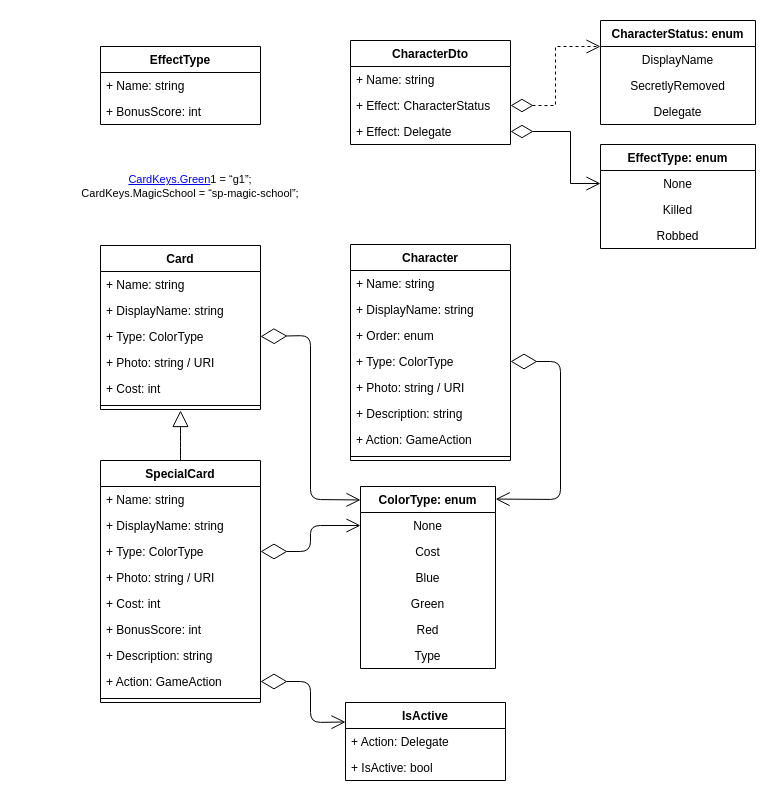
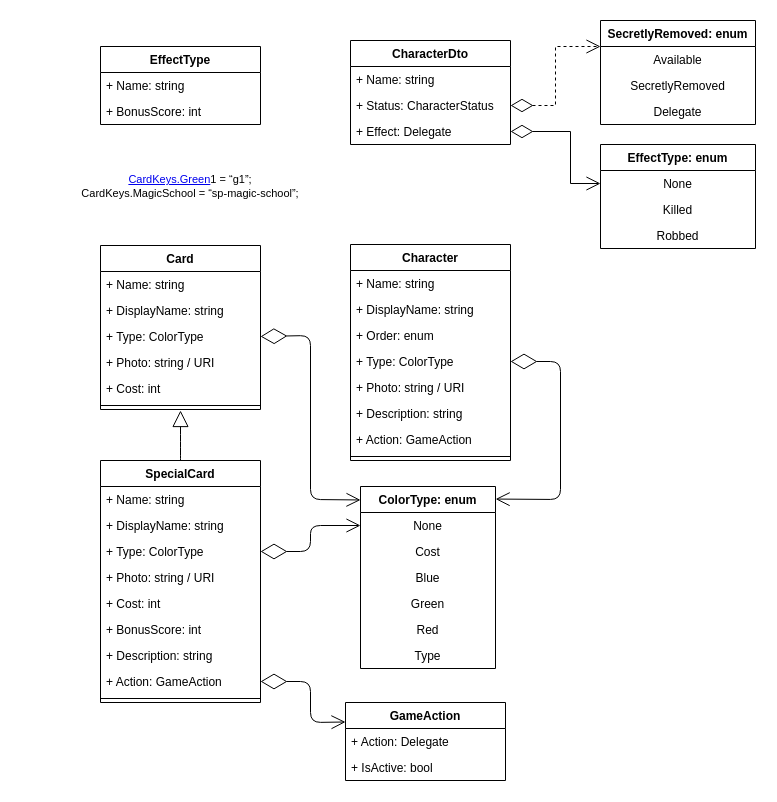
(678, 34) -> (678, 34)
(678, 60) -> (678, 60)
(435, 106) -> (435, 106)
(425, 716) -> (425, 716)
